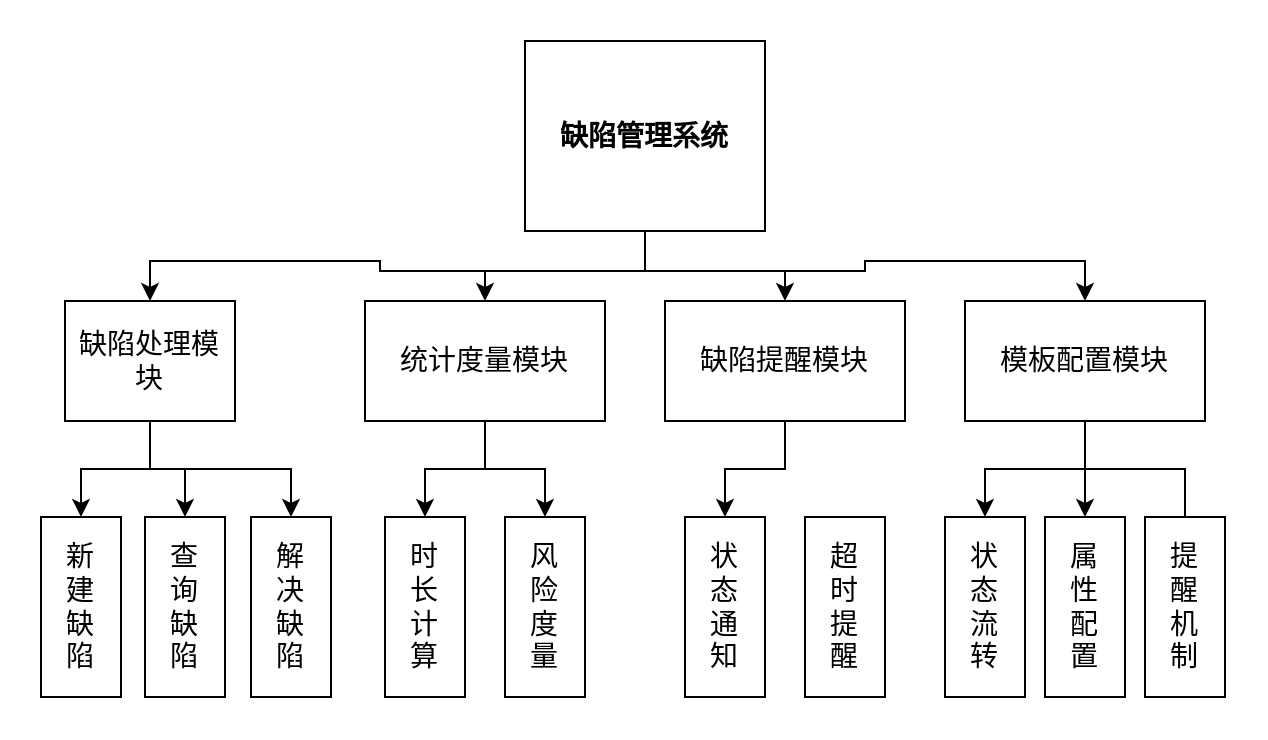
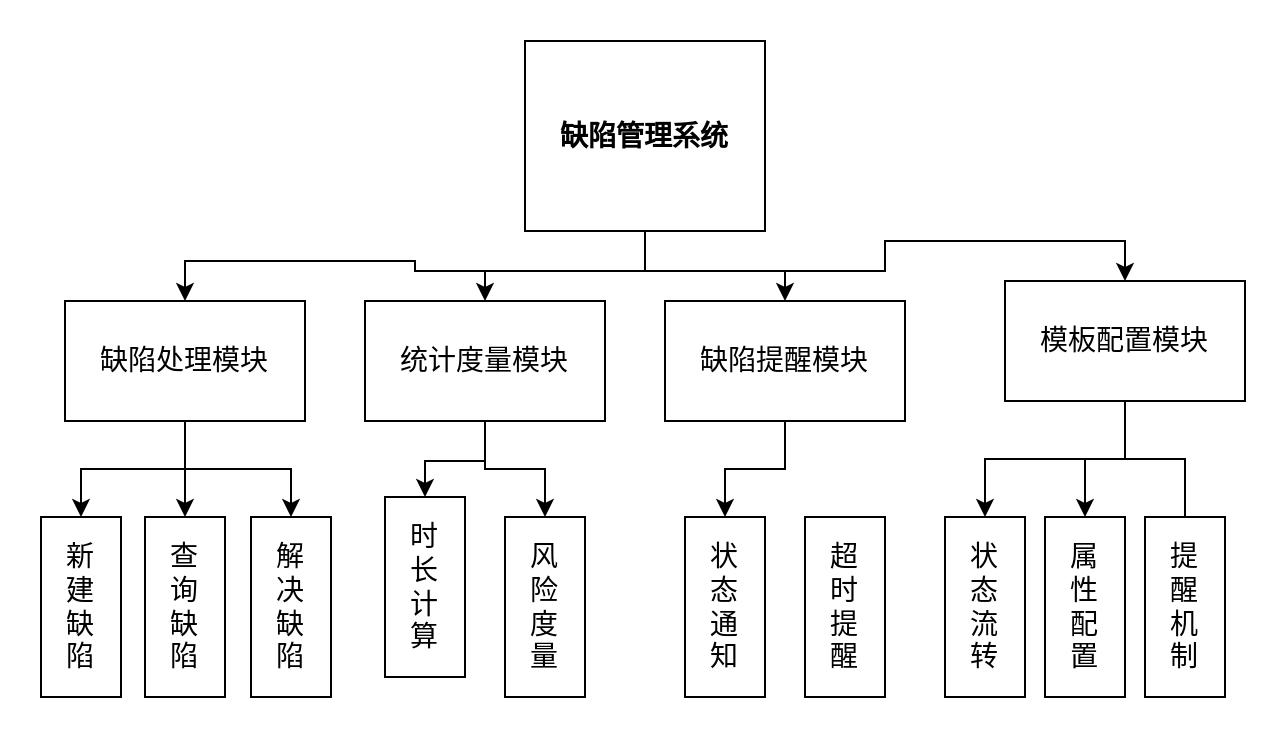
(150, 361) -> (185, 361)
(1085, 361) -> (1125, 341)
(425, 607) -> (425, 587)
